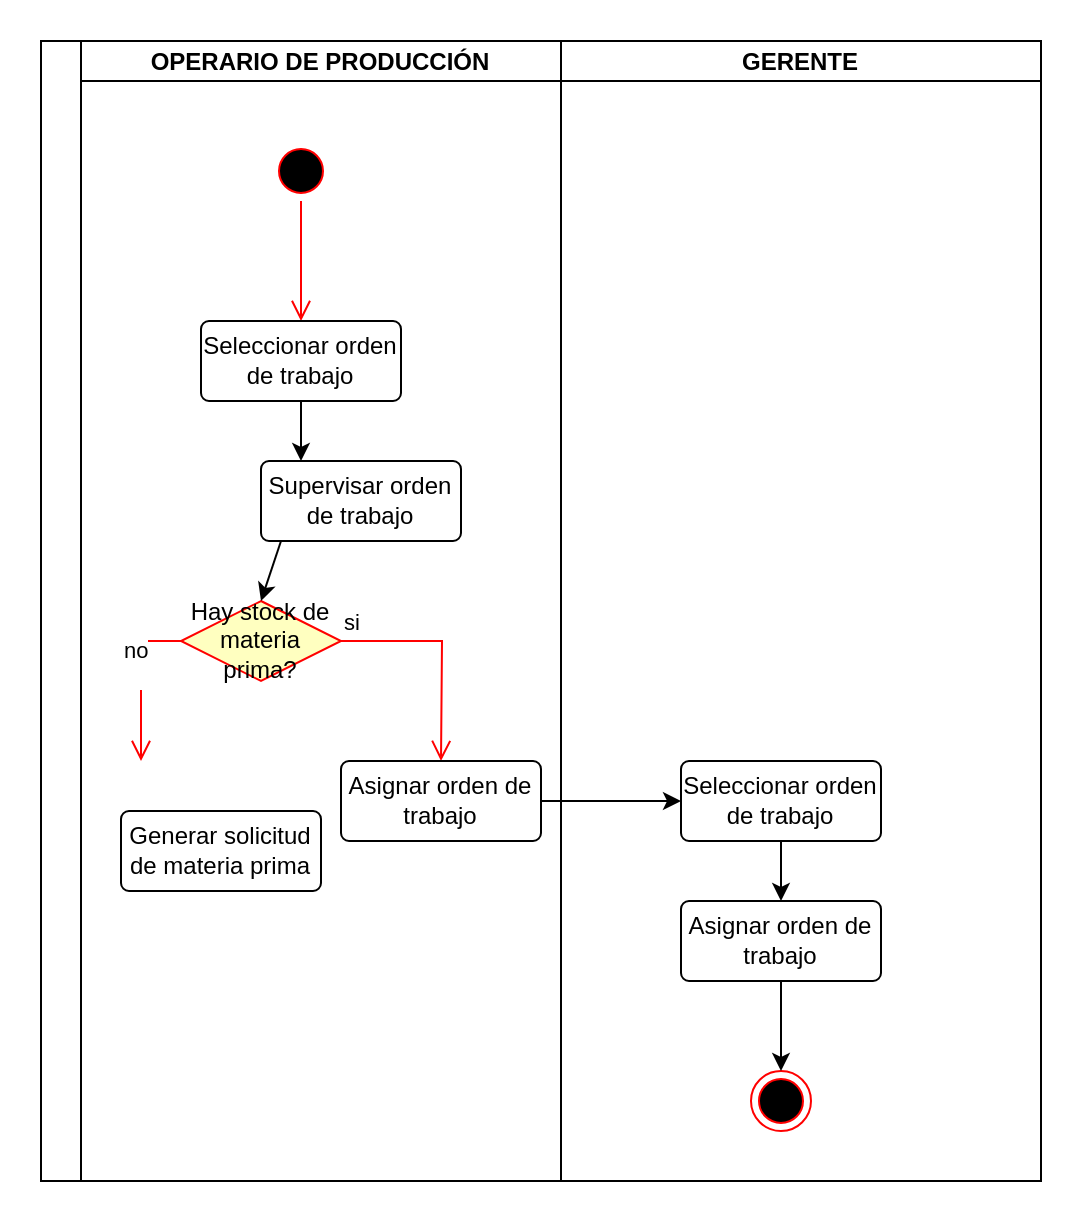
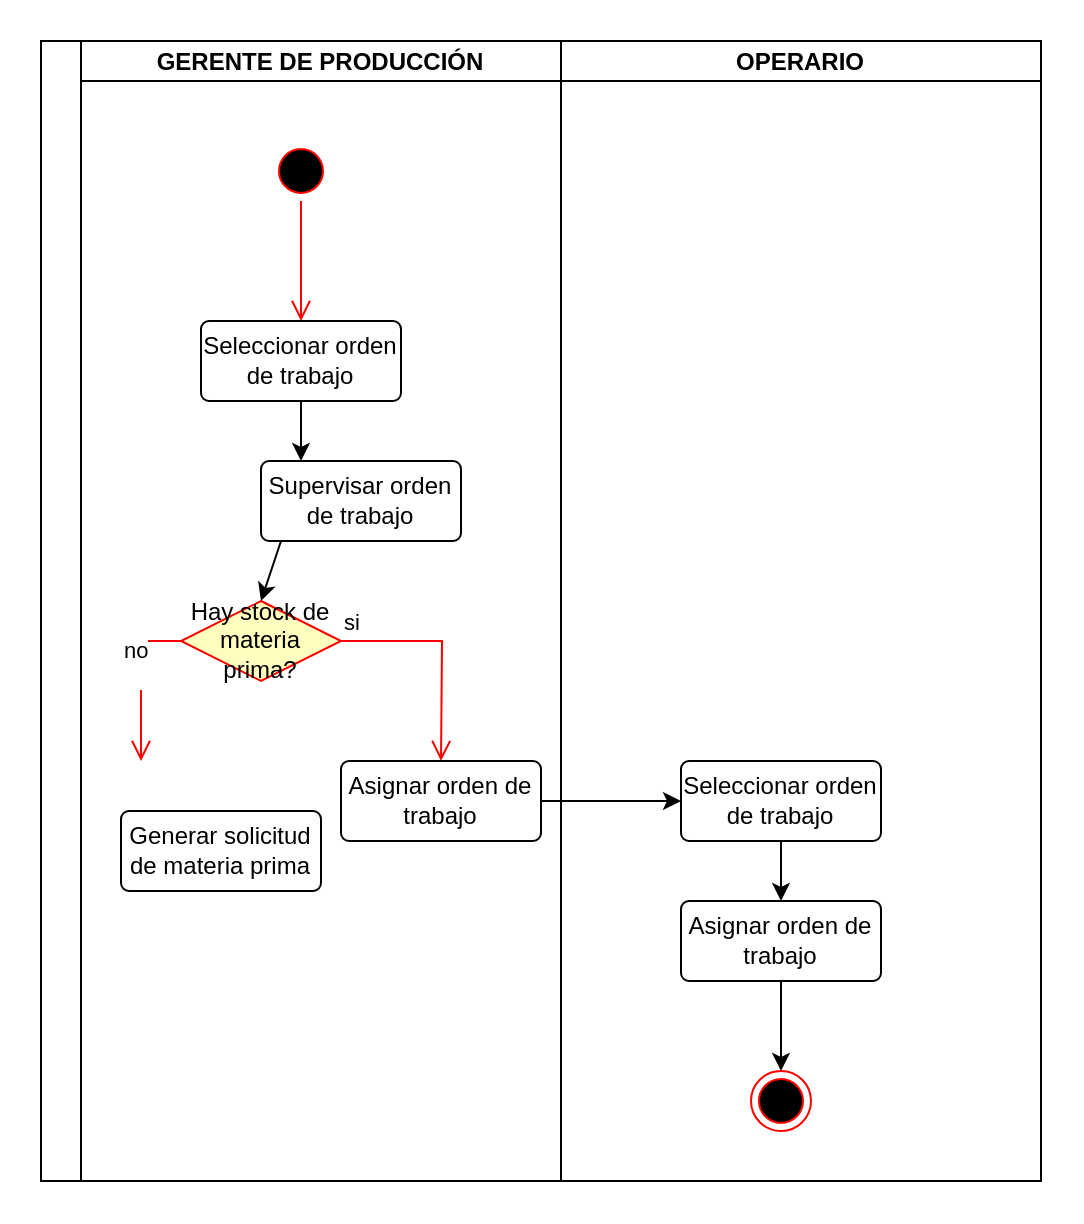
(320, 62) -> (320, 62)
(800, 62) -> (800, 62)
